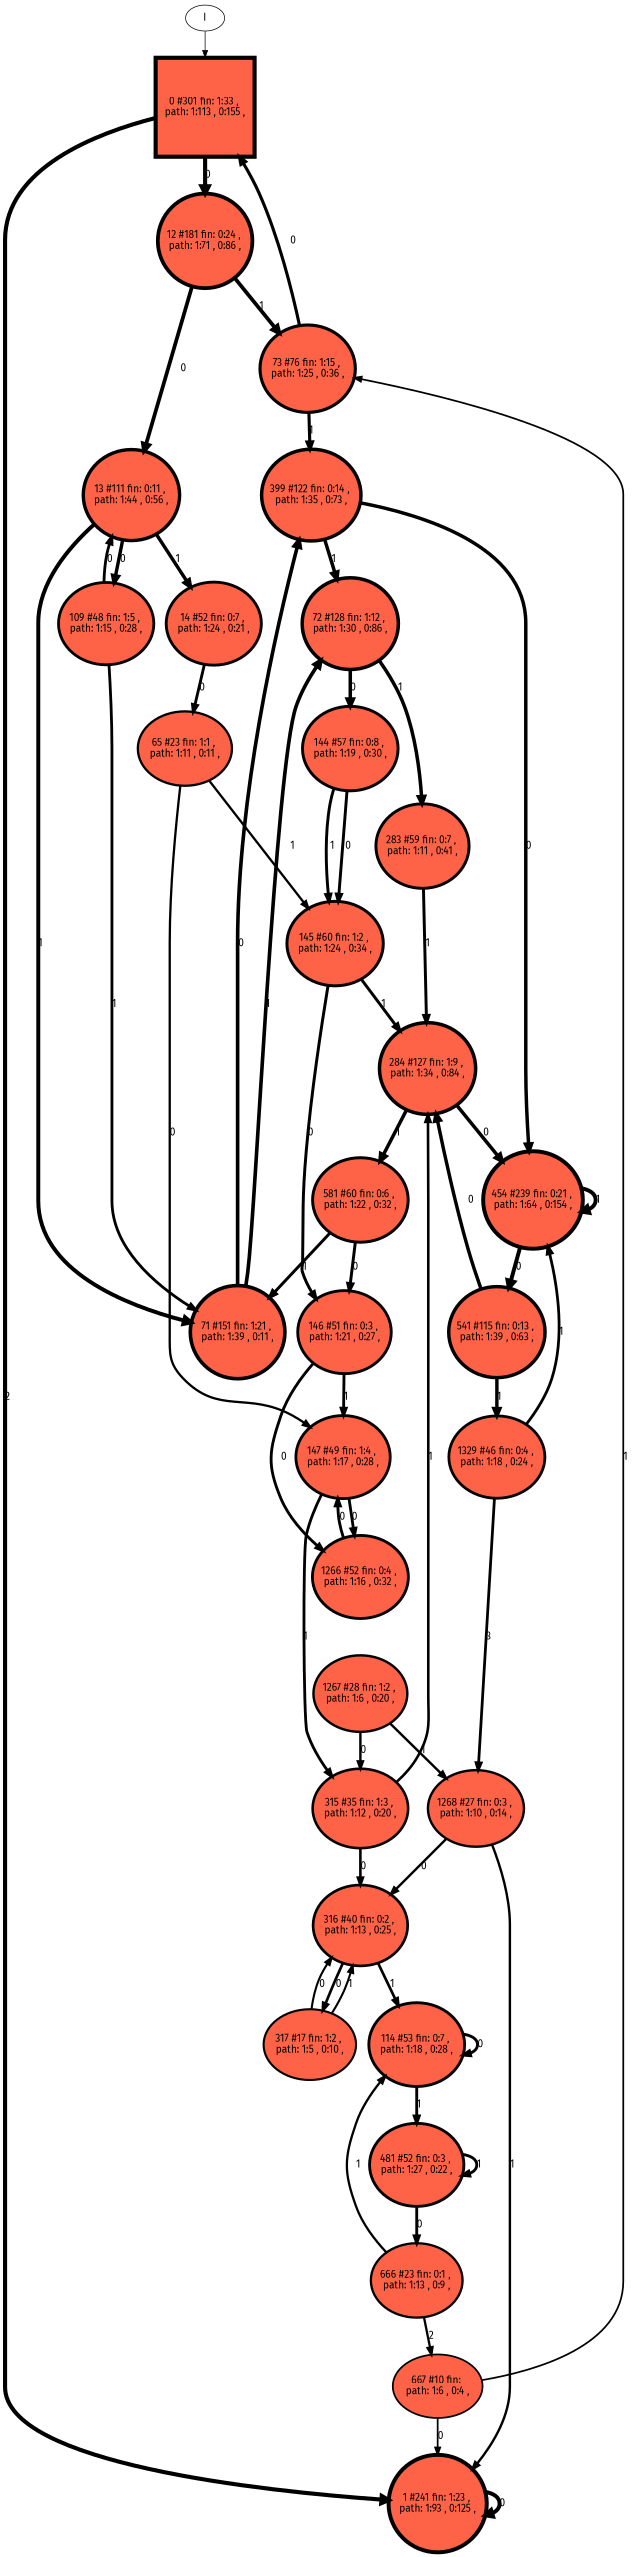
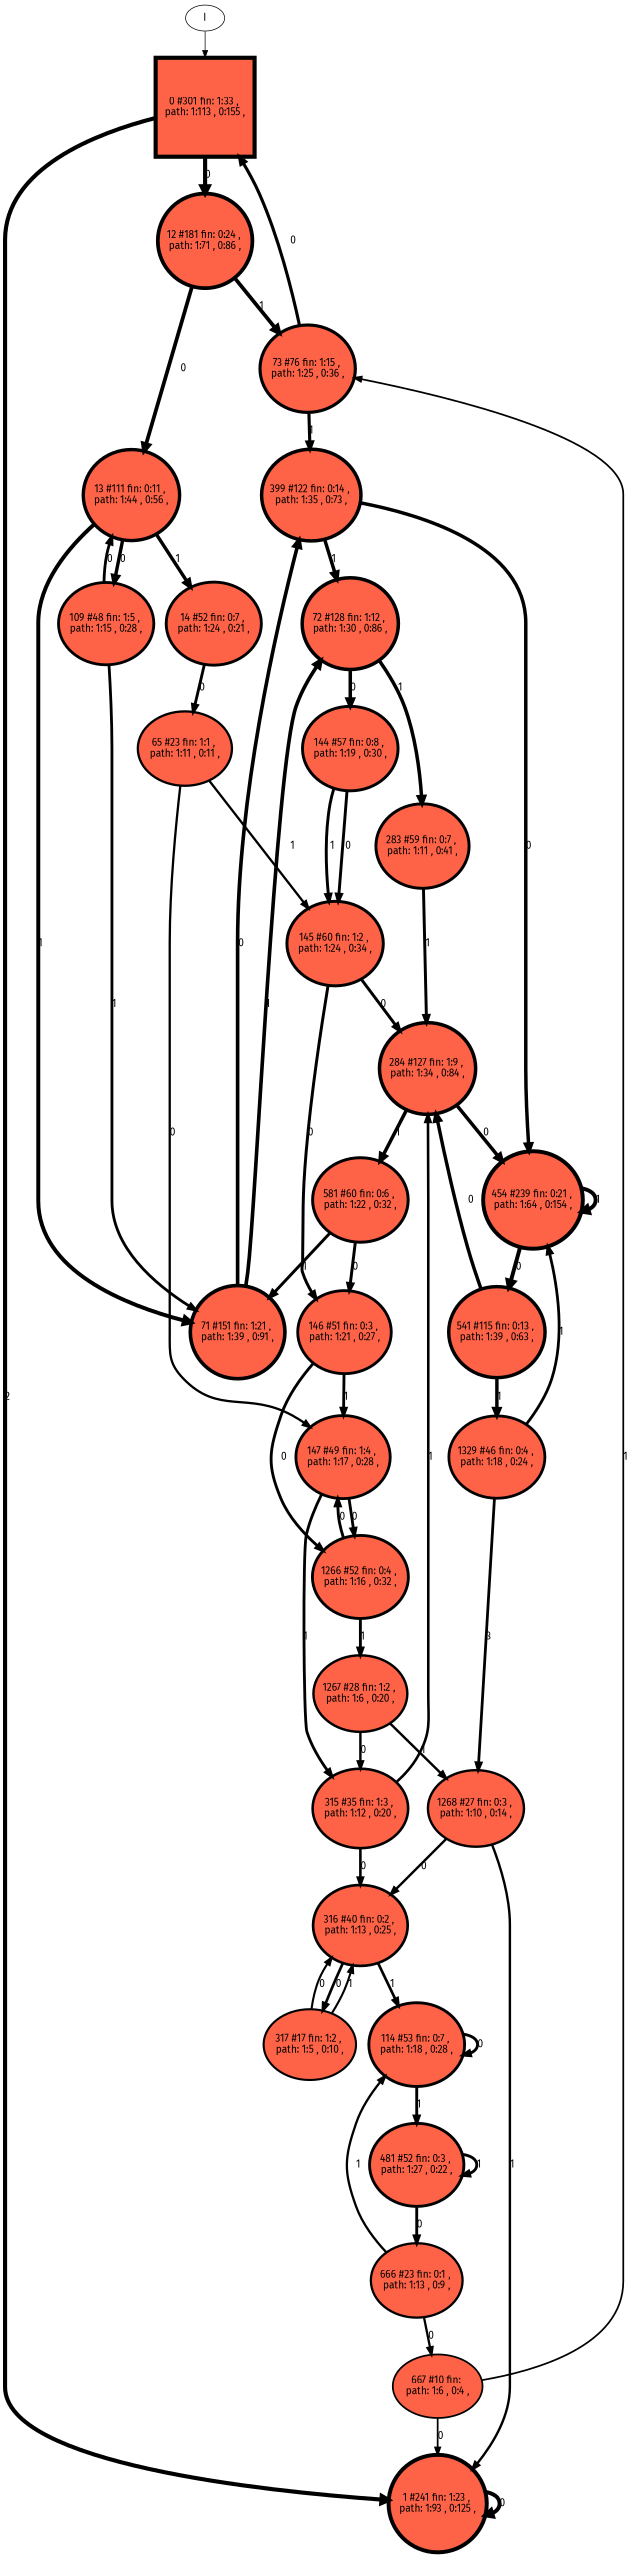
(385, 1004) -> (385, 1004)
(238, 1332) -> (238, 1332)
none -> (360, 1633)
(433, 2336) -> (433, 2336)
